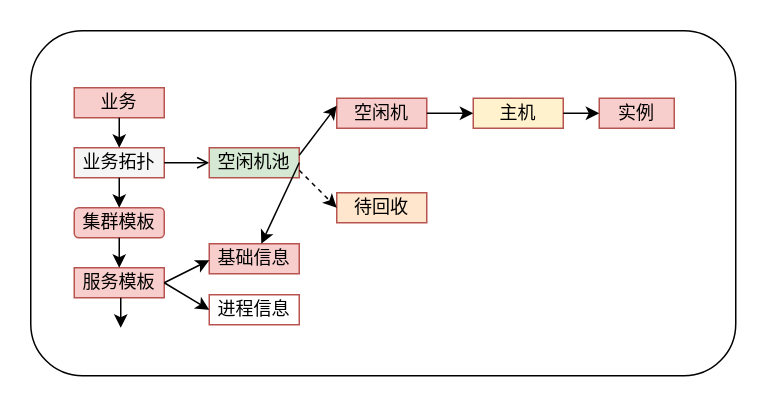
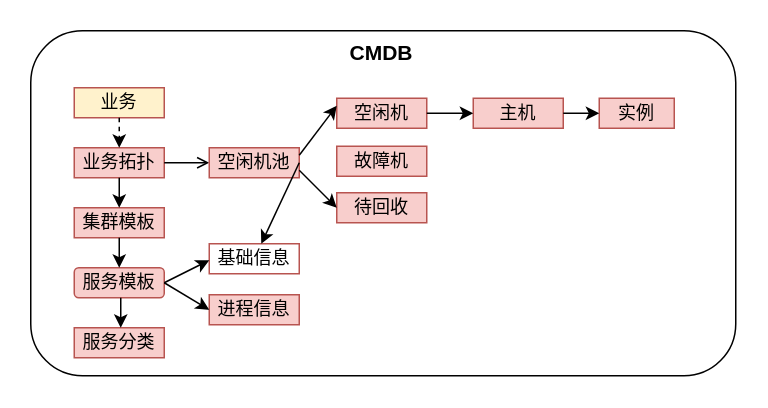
none -> (382, 53)
(119, 103) -> (119, 103)
(518, 113) -> (518, 113)
(119, 128) -> (119, 128)
none -> (382, 161)
(119, 163) -> (119, 163)
(254, 163) -> (254, 163)
(315, 186) -> (315, 186)
(382, 208) -> (382, 208)
(119, 223) -> (119, 223)
(254, 259) -> (254, 259)
(119, 283) -> (119, 283)
(254, 310) -> (254, 310)
none -> (119, 343)
